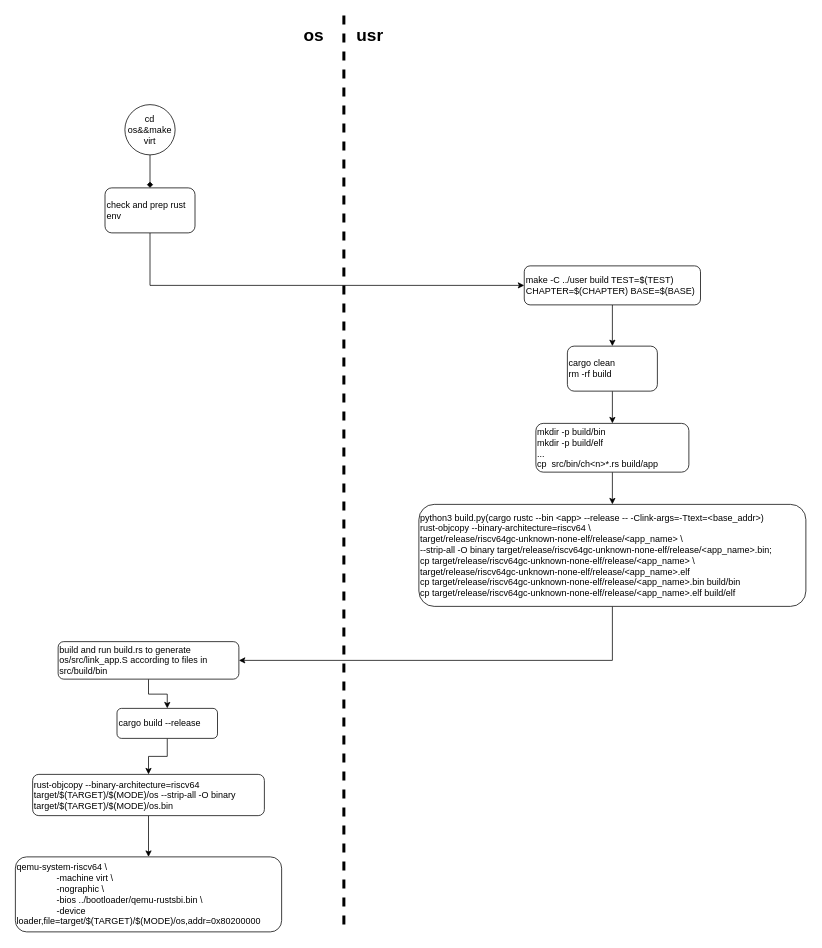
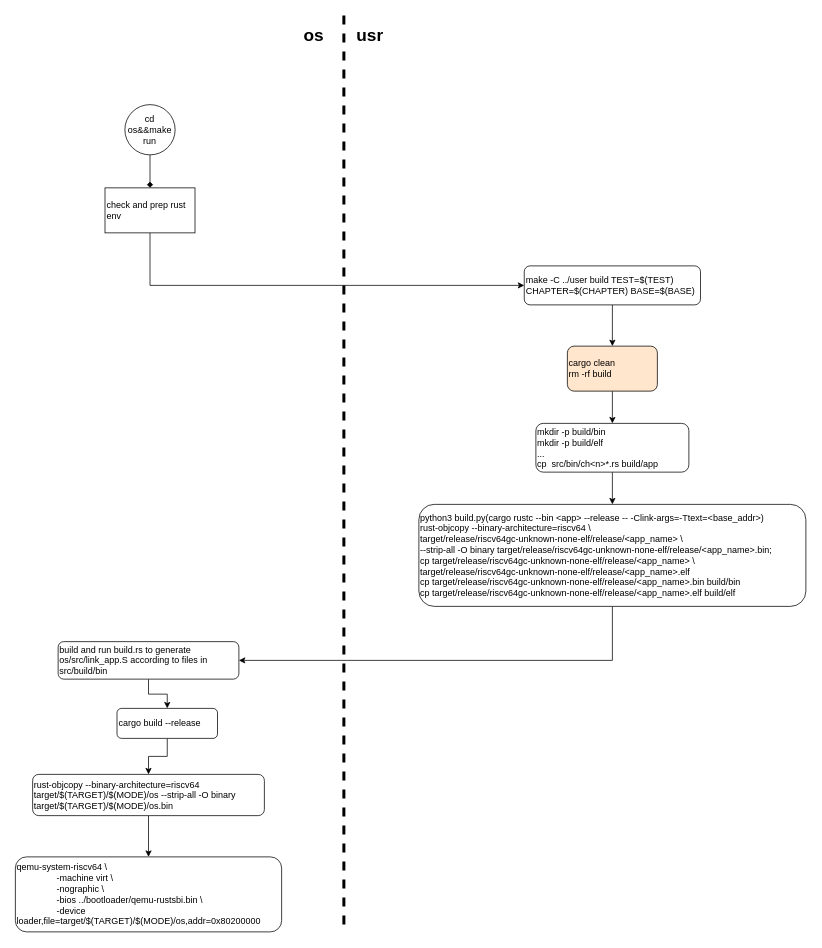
(150, 130) -> (150, 130)
(150, 210) -> (150, 210)
(612, 369) -> (612, 369)
